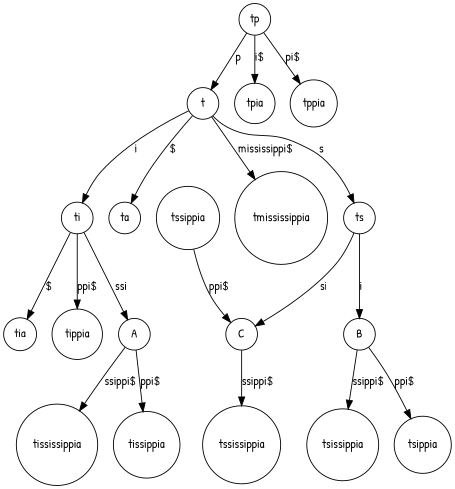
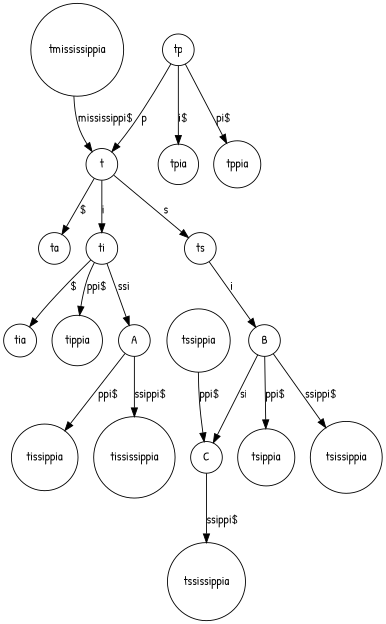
(231, 145) -> (77, 121)
(316, 284) -> (238, 395)
